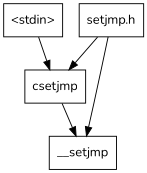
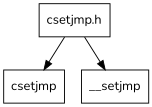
(33, 20) -> none
(111, 20) -> (75, 20)
(67, 115) -> none
